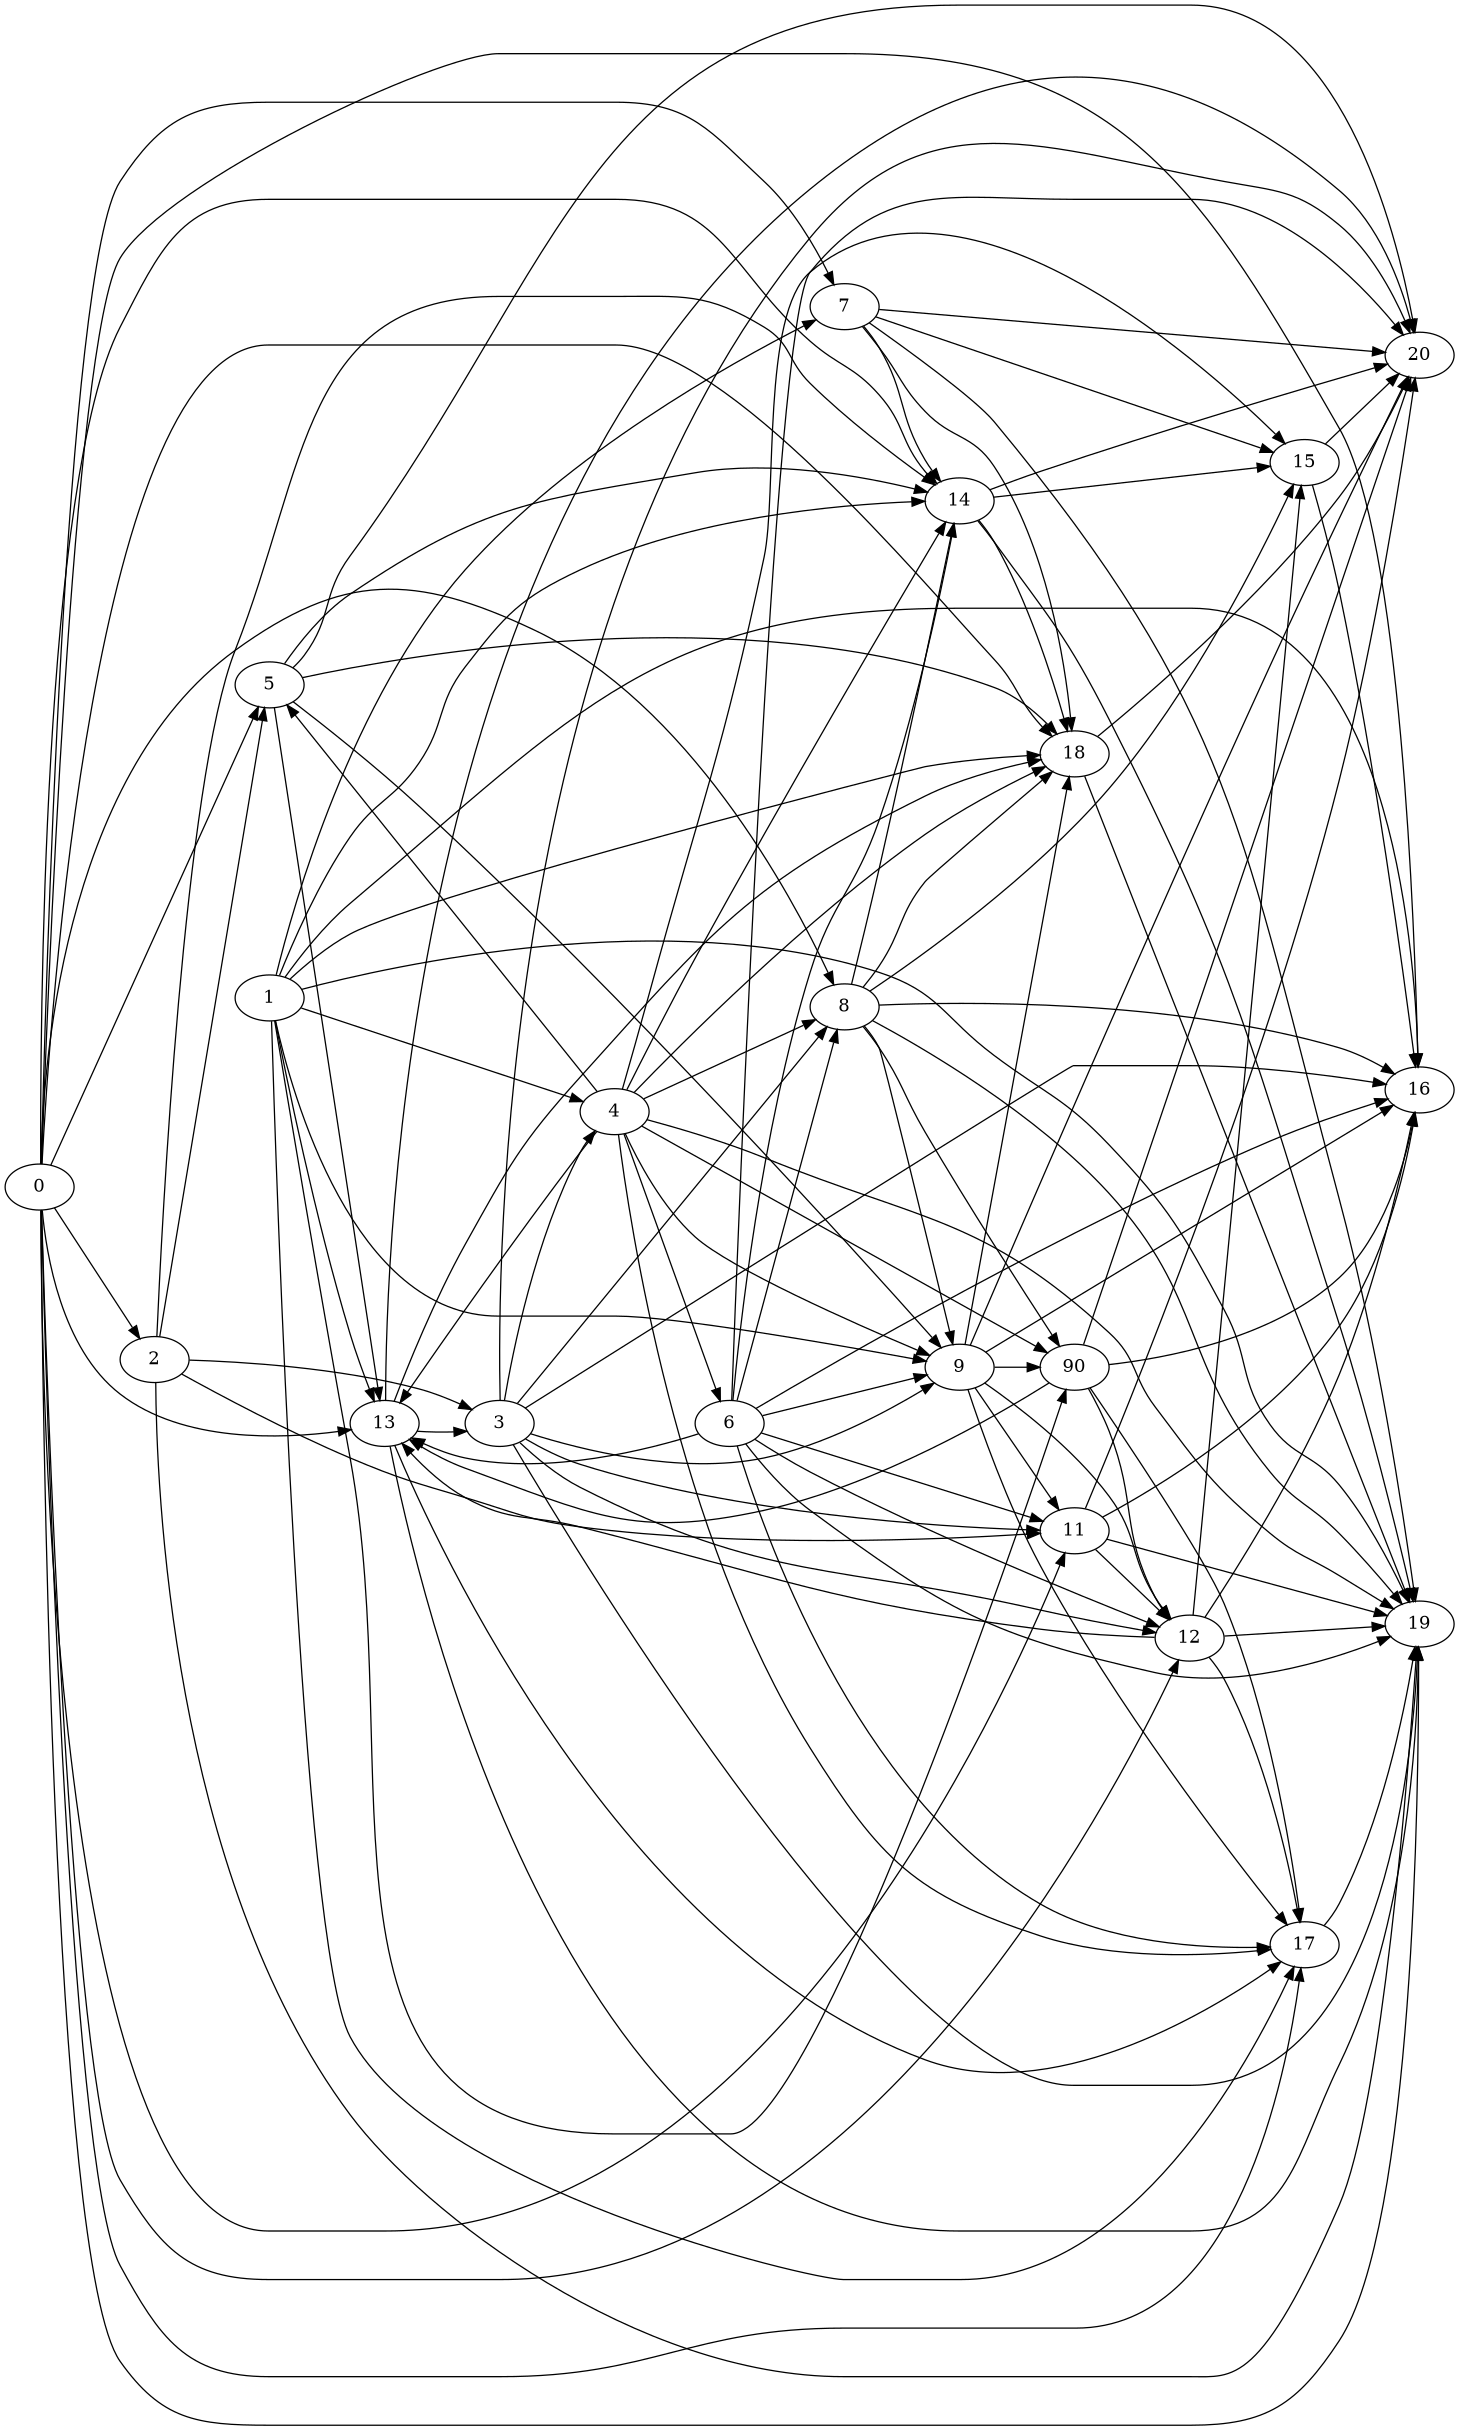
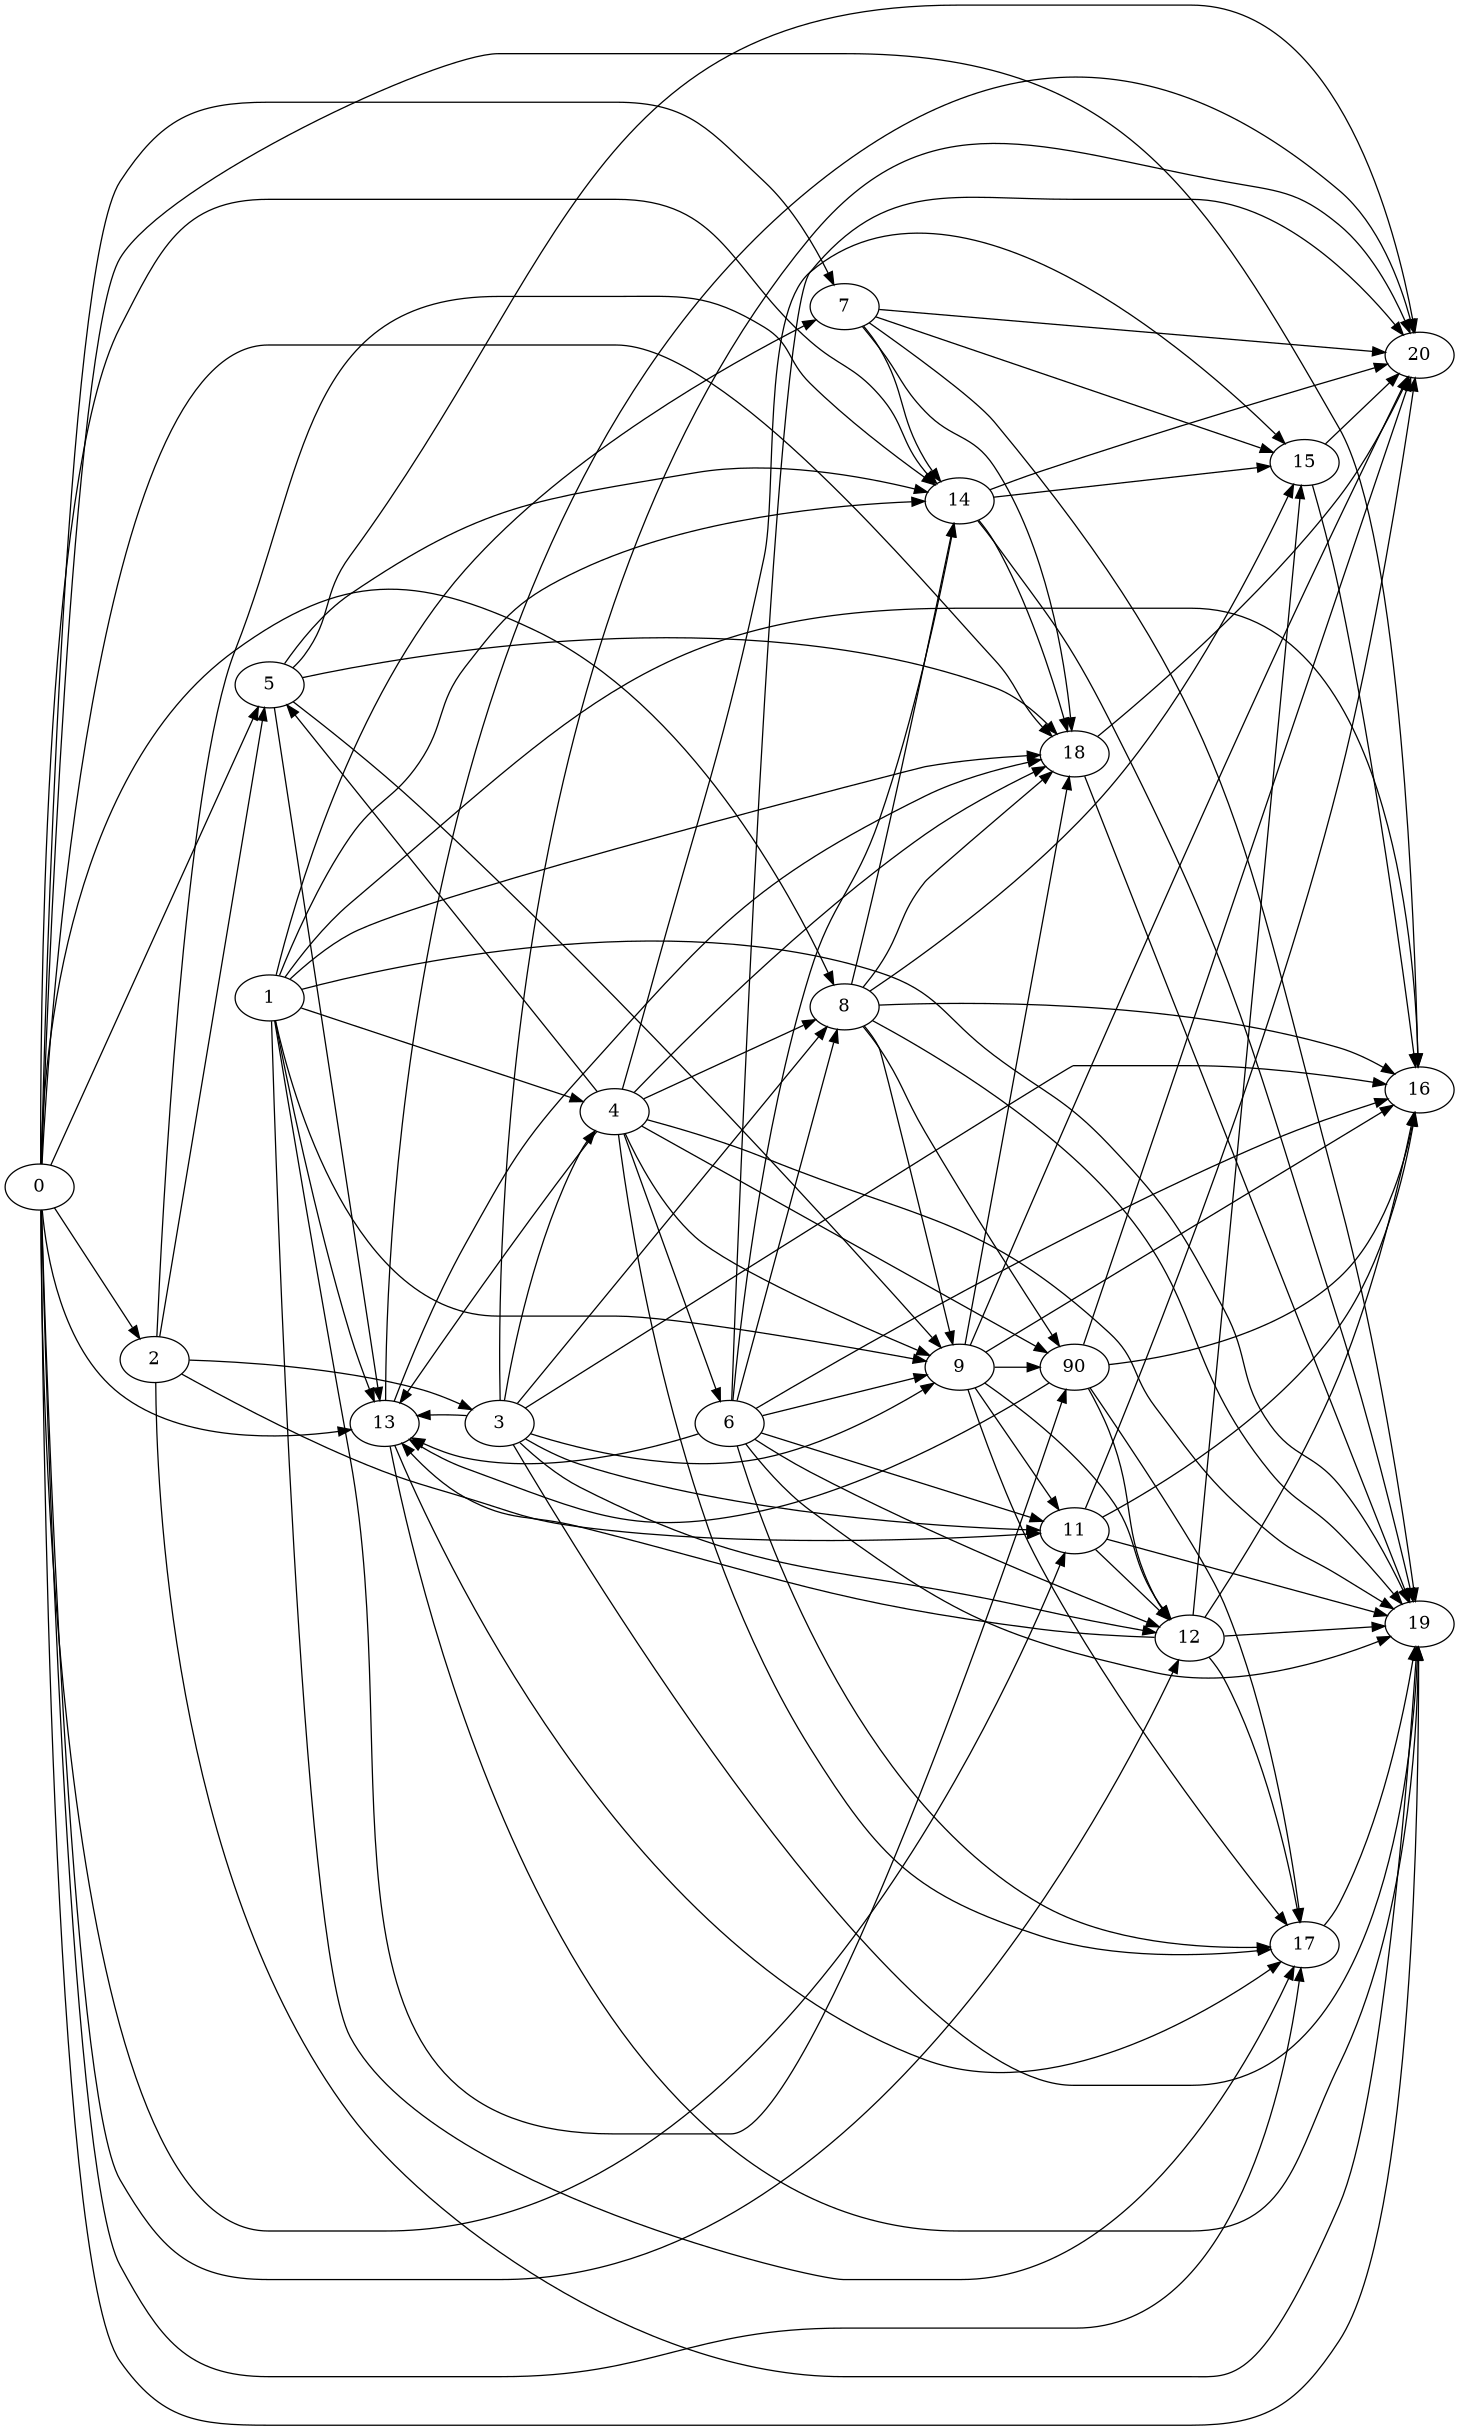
(771, 823) -> none
(436, 1432) -> (448, 1415)
